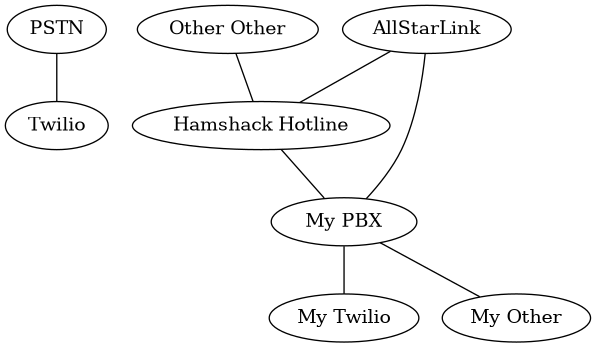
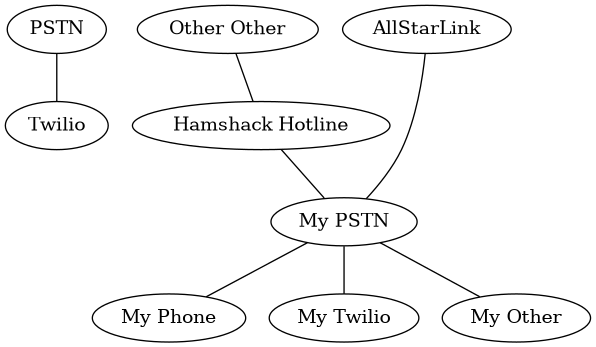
(345, 77) -> none
(344, 222) -> (344, 222)
none -> (169, 318)
